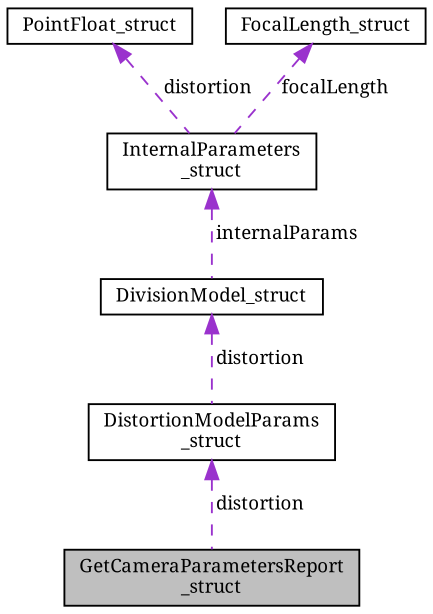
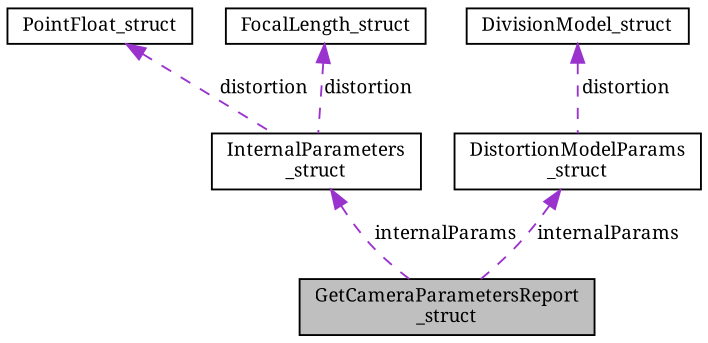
(333, 89) -> (367, 89)
(212, 244) -> (372, 246)
(259, 505) -> (607, 234)
